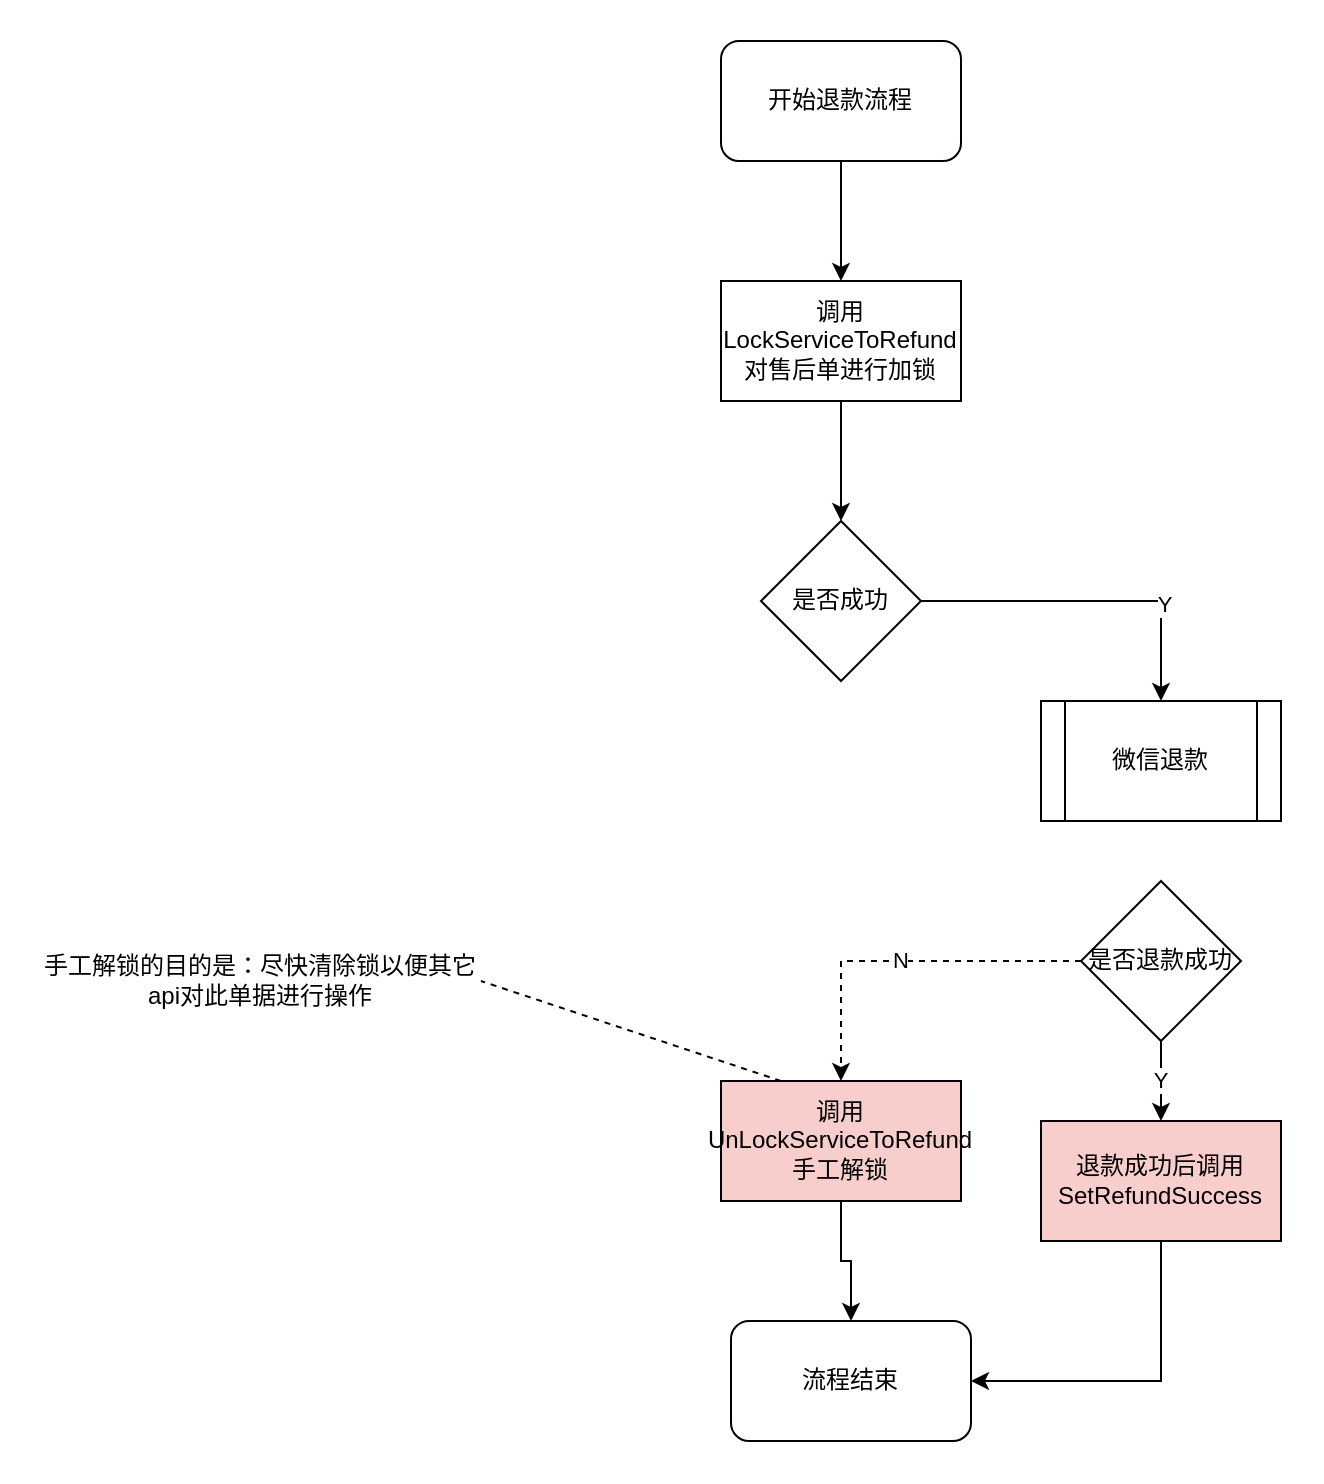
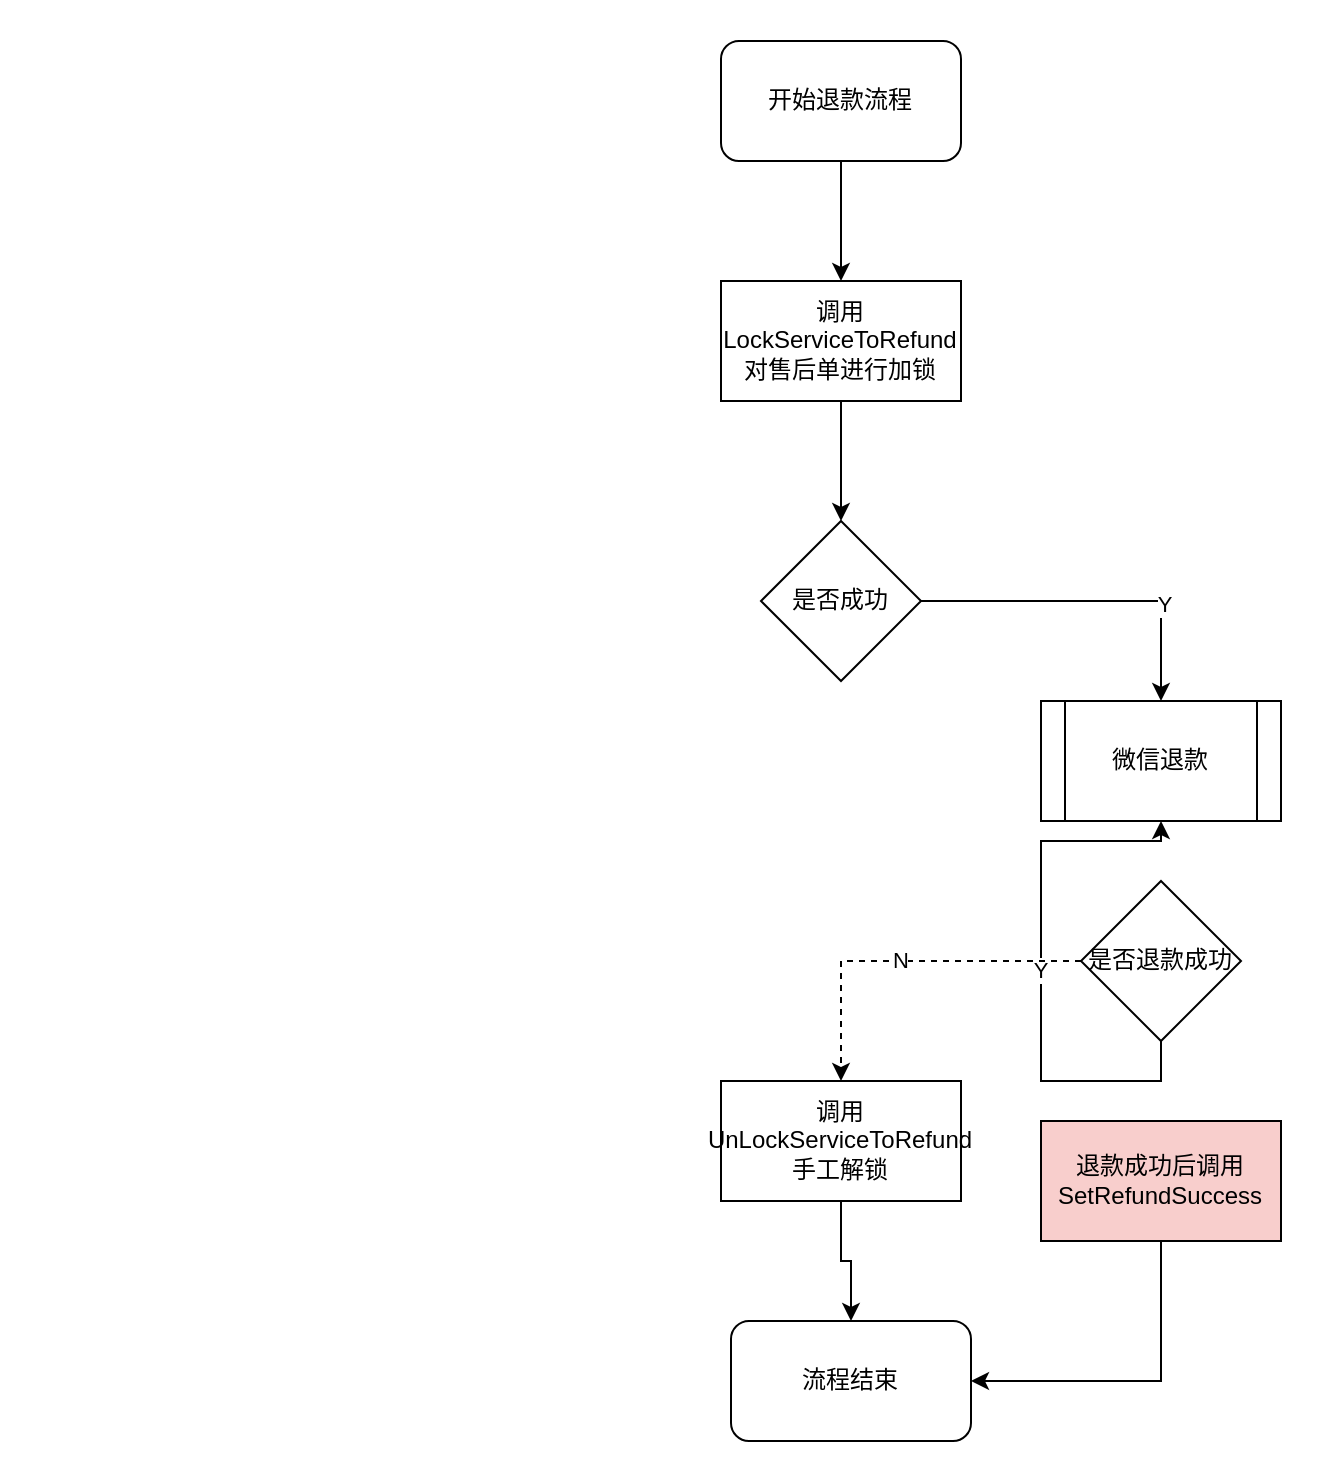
(261, 981) -> none
(631, 1031) -> none
(1161, 1087) -> (1041, 965)
(841, 1141) -> (841, 1141)
